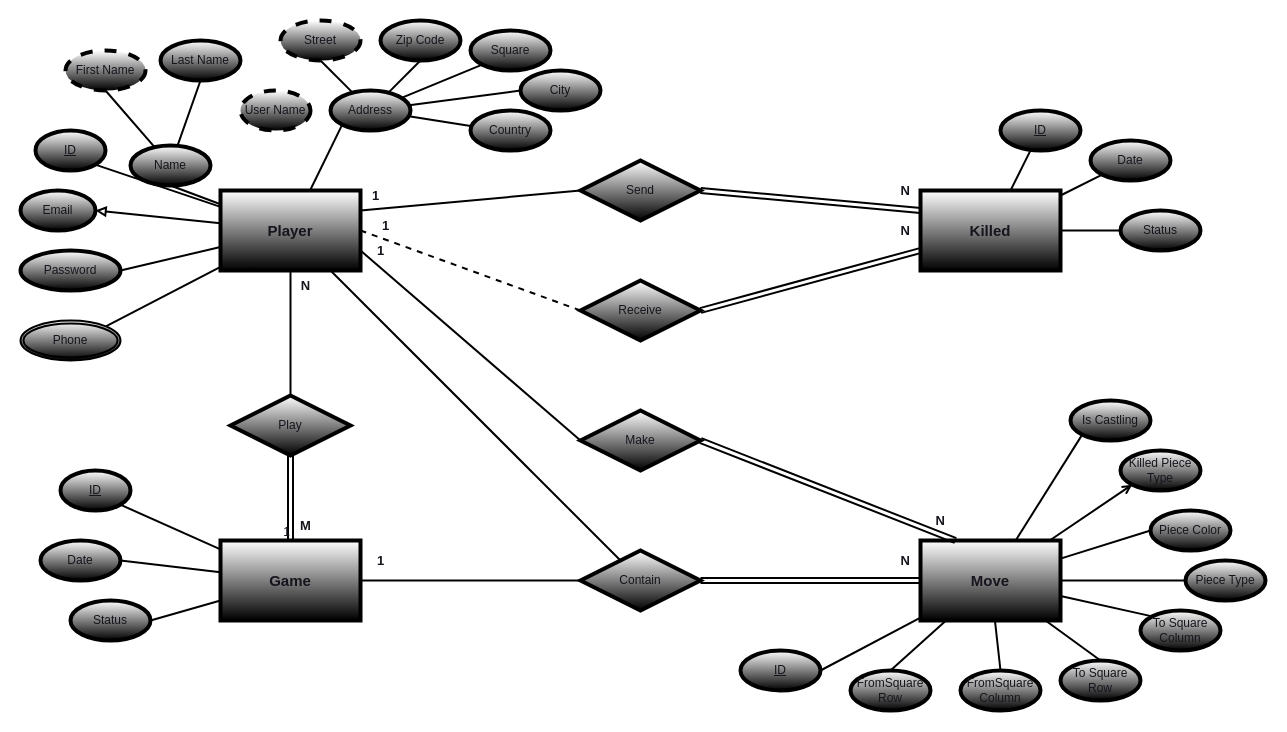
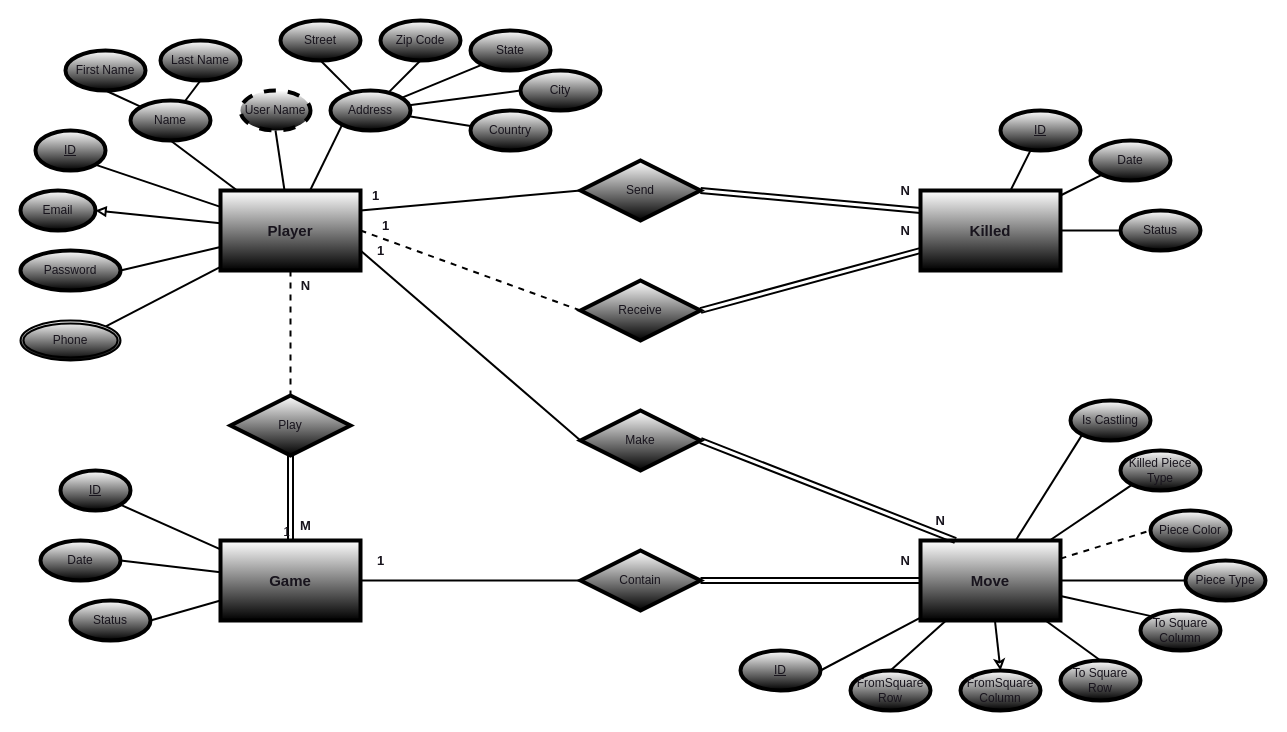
(321, 41) -> (321, 41)
(511, 51) -> (511, 51)
(106, 71) -> (106, 71)
(171, 166) -> (171, 121)
(291, 331) -> (291, 331)
(476, 416) -> (280, 160)
(1126, 489) -> (1128, 487)
(1107, 544) -> (1107, 544)
(1000, 663) -> (999, 660)
